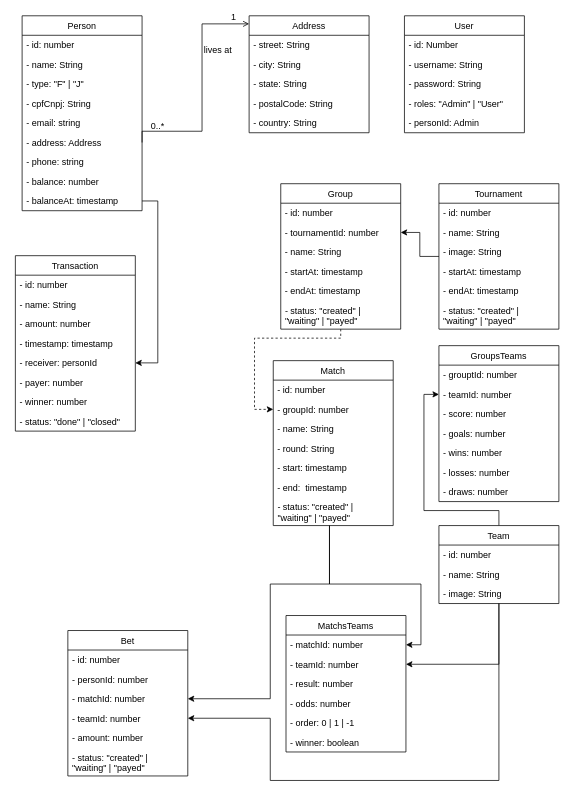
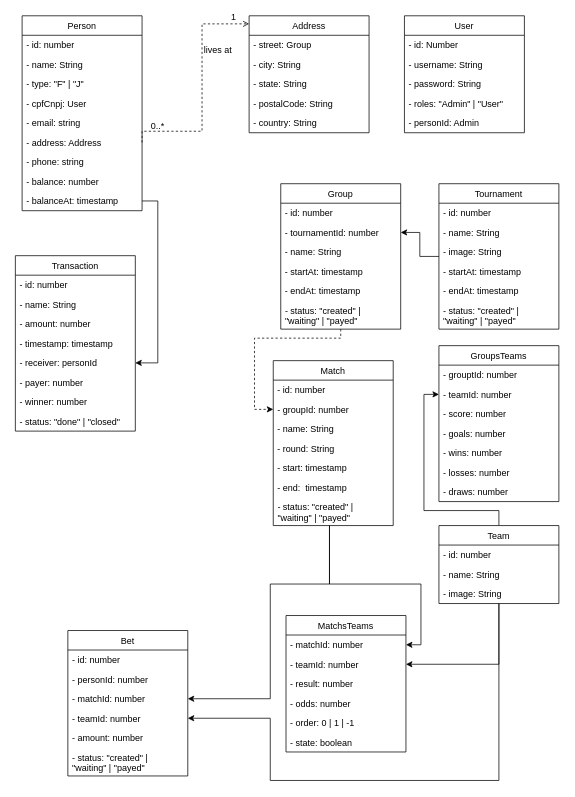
(289, 45) -> (288, 45)
(202, 86) -> (202, 86)
(64, 104) -> (61, 104)
(327, 743) -> (326, 743)
